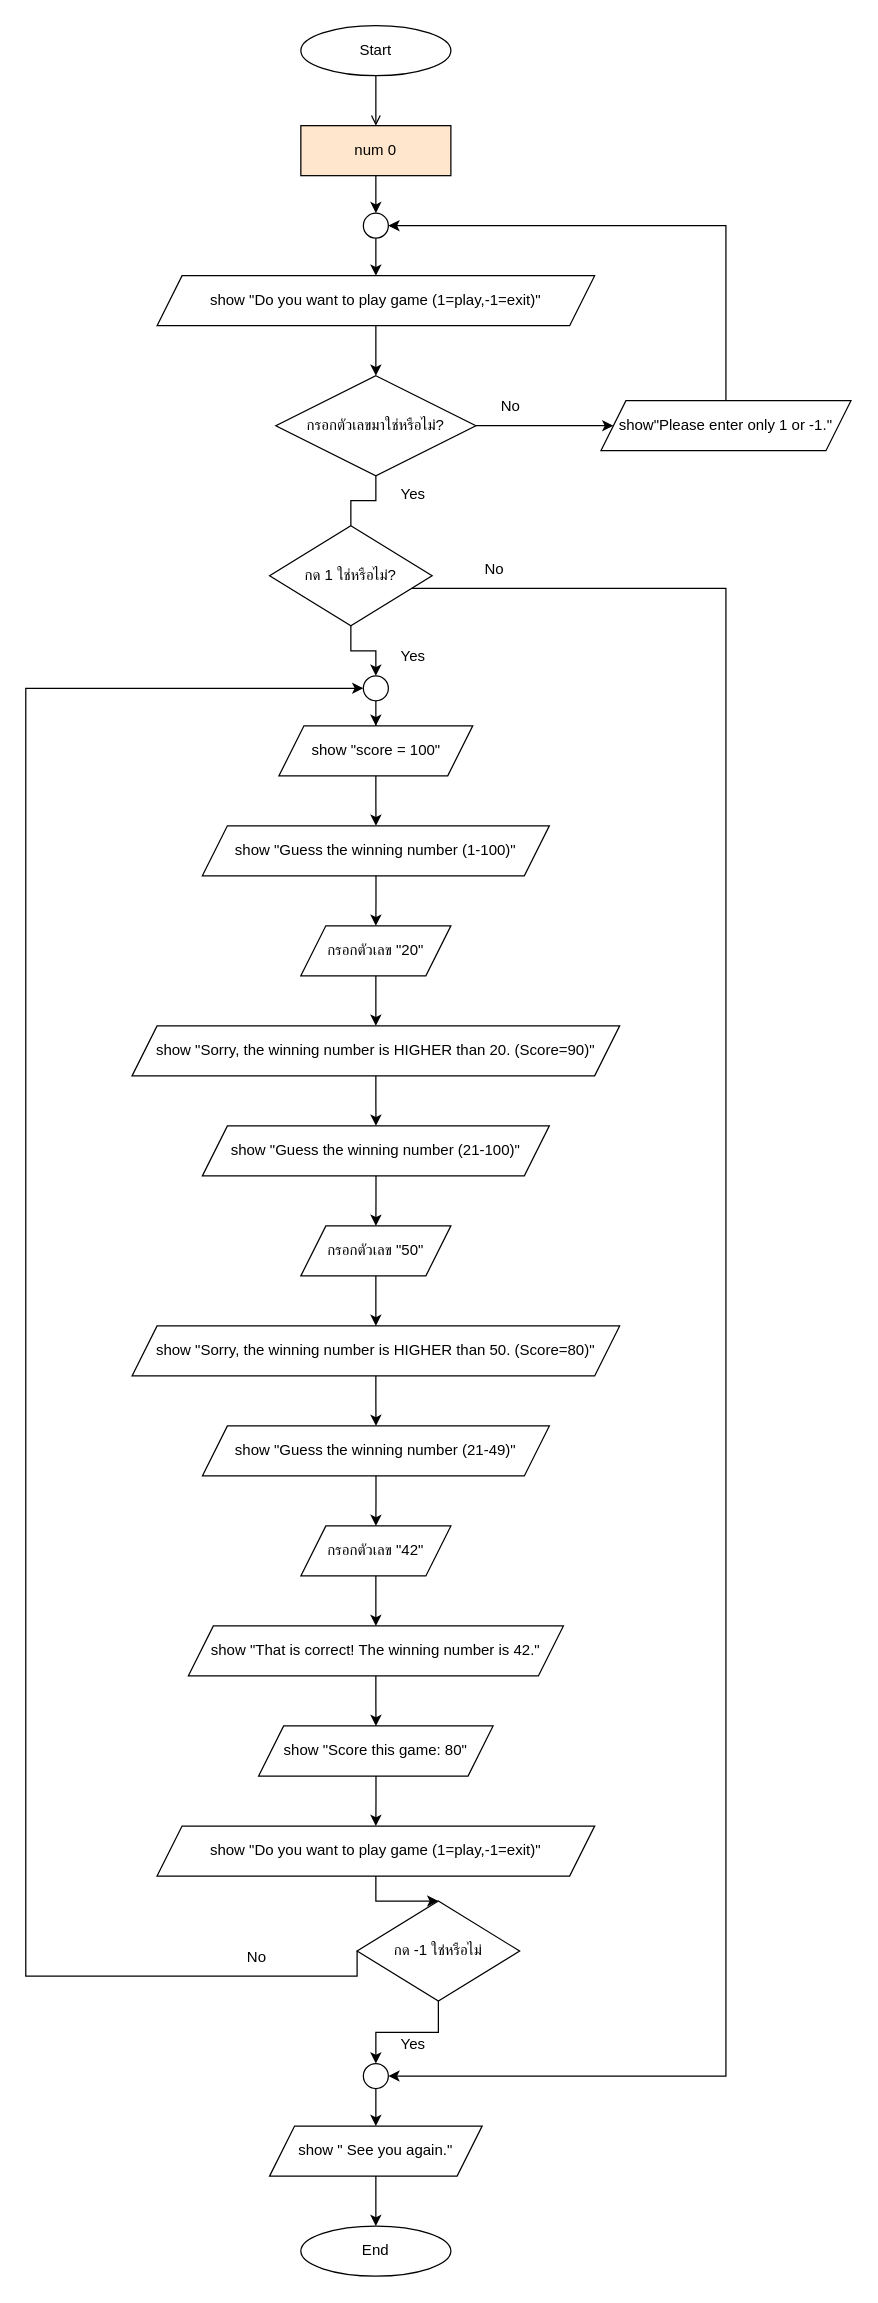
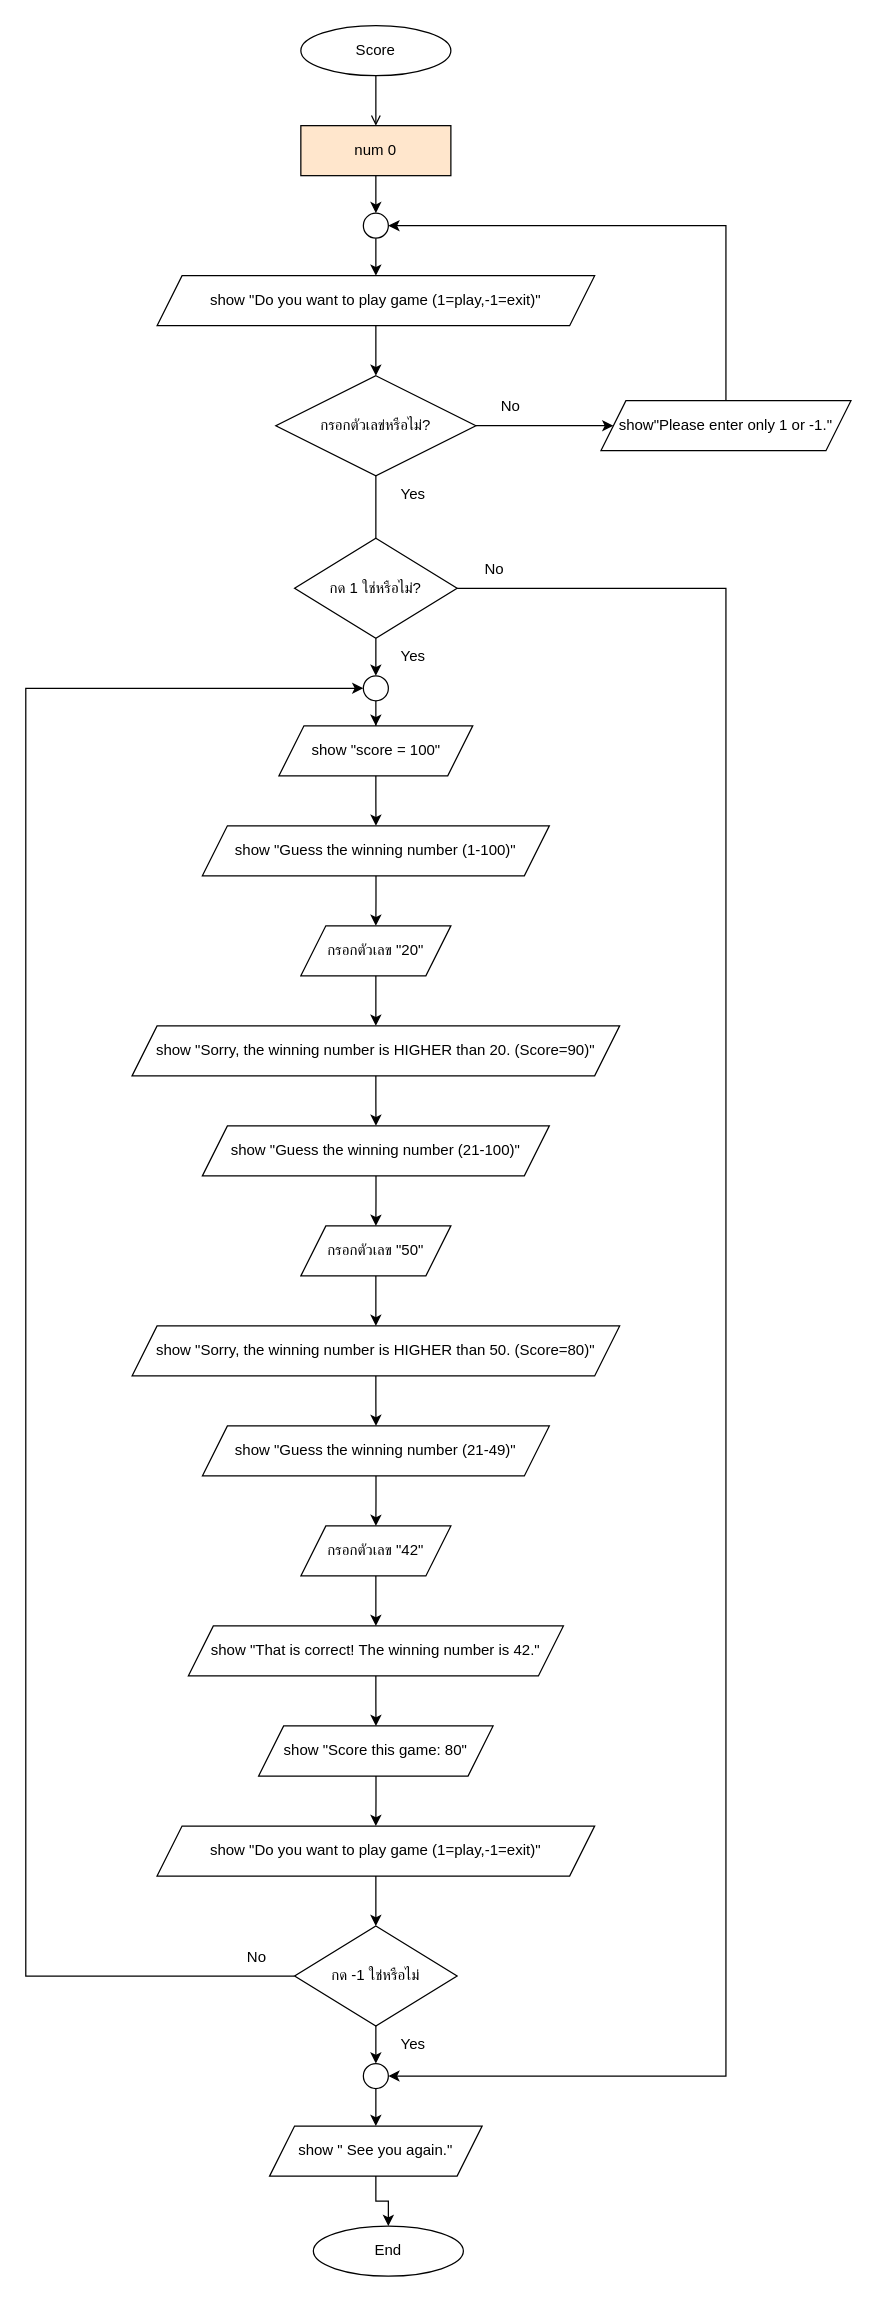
(376, 51) -> (376, 51)
(376, 426) -> (376, 426)
(351, 576) -> (376, 588)
(438, 1951) -> (376, 1976)
(376, 2251) -> (388, 2251)
